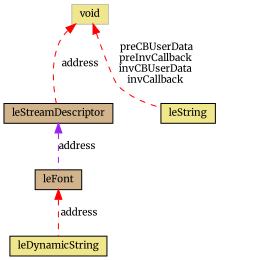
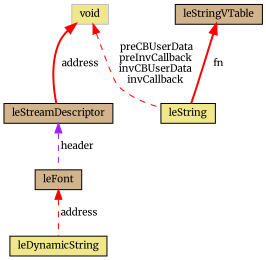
none -> (219, 14)
(54, 65) -> (54, 65)
(76, 147) -> (76, 147)
